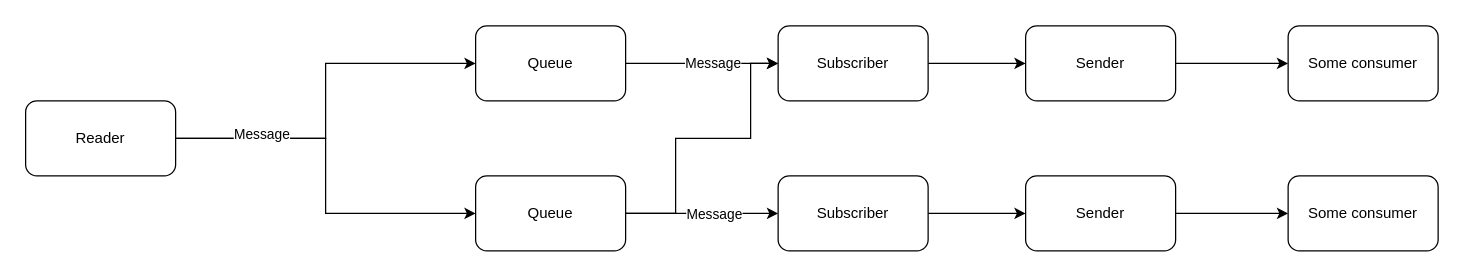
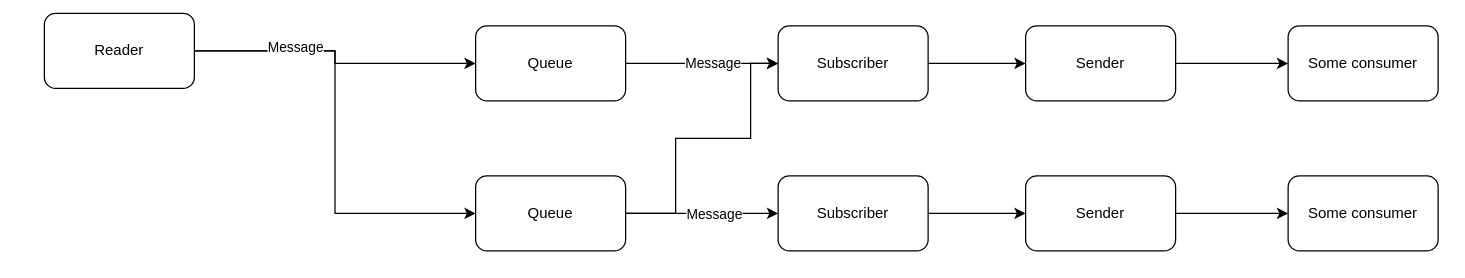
(101, 138) -> (119, 51)
